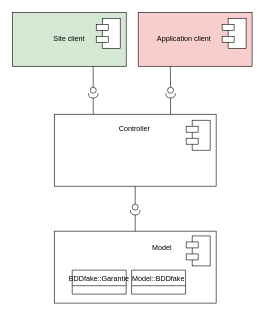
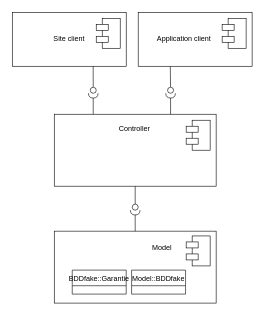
(69, 39) -> (69, 39)
(195, 39) -> (195, 39)
